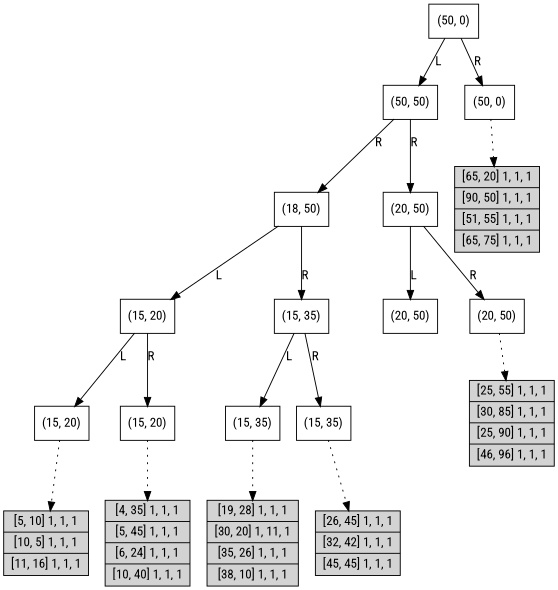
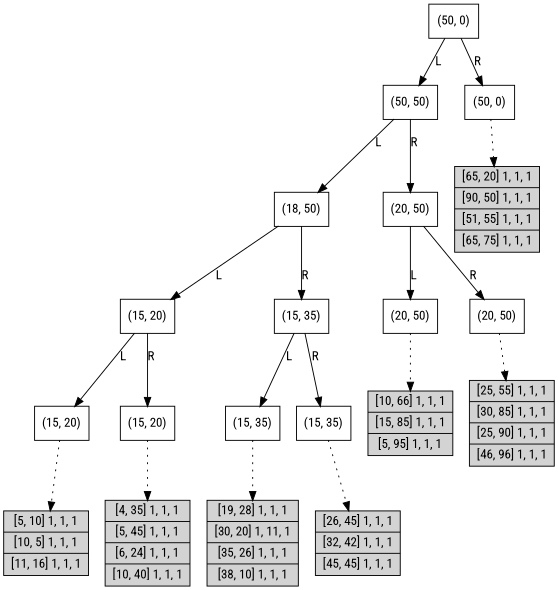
(379, 143) -> (379, 143)
none -> (410, 423)
